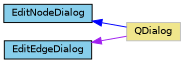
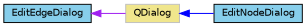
(114, 25) -> (202, 13)
